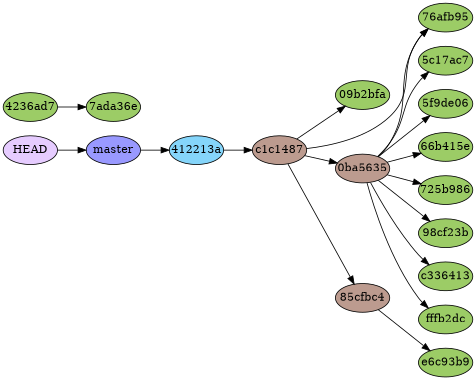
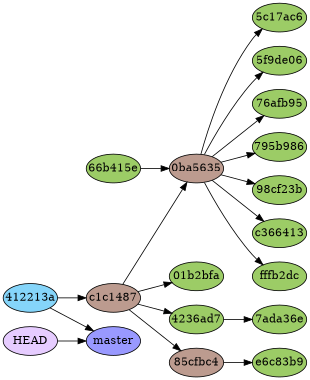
(446, 61) -> (280, 18)
(363, 95) -> (196, 276)
(390, 117) -> (151, 308)
(151, 150) -> (68, 318)
(400, 159) -> (151, 169)
(446, 190) -> (280, 147)
(446, 276) -> (280, 233)
(446, 363) -> (280, 363)
